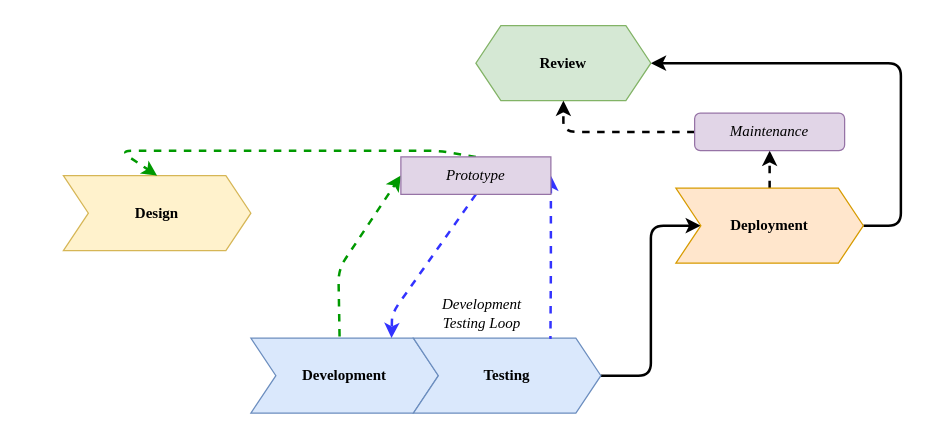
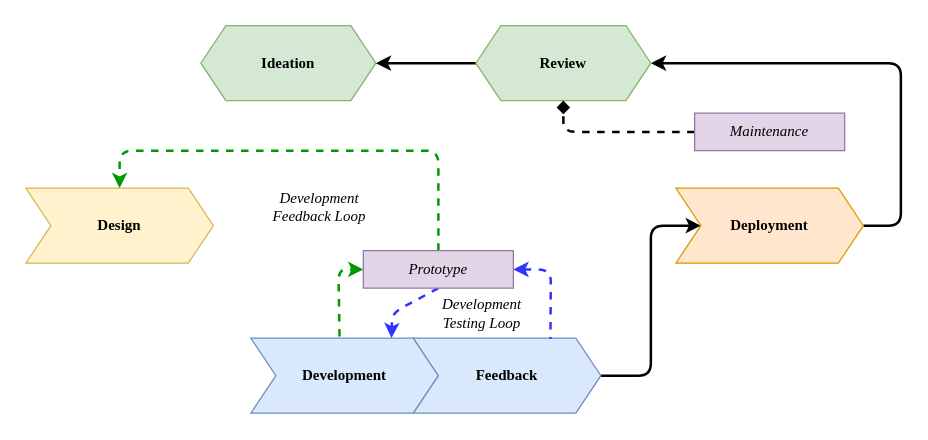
none -> (288, 63)
none -> (431, 63)
(563, 113) -> (563, 113)
(769, 132) -> (769, 132)
(769, 174) -> none
(476, 176) -> (438, 269)
none -> (319, 207)
(157, 213) -> (119, 226)
(507, 376) -> (507, 376)
